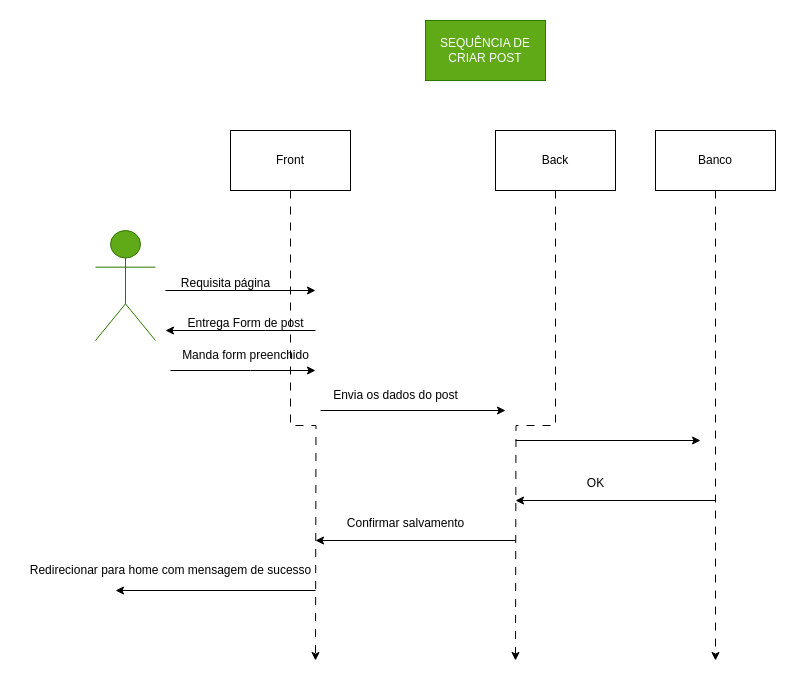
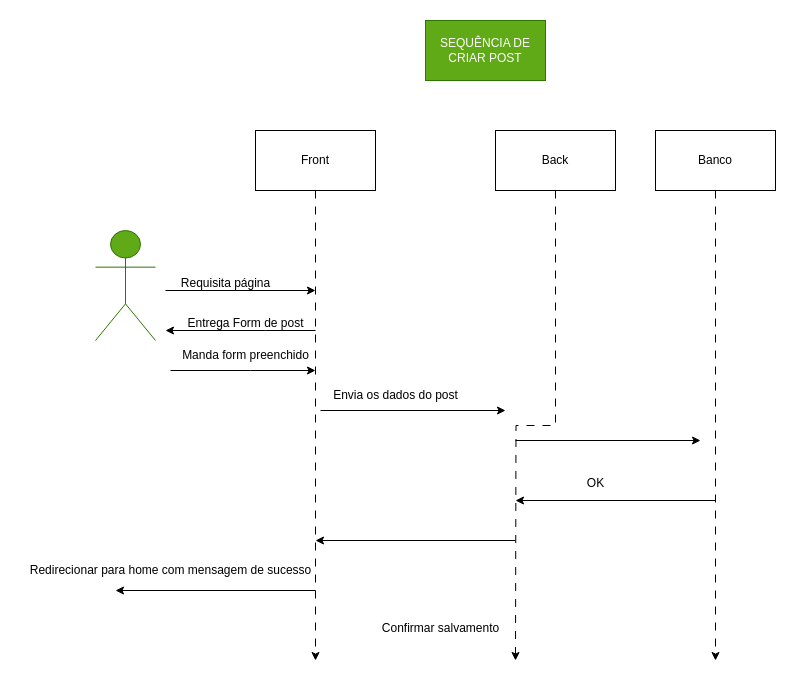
(291, 161) -> (316, 161)
(406, 524) -> (441, 629)
